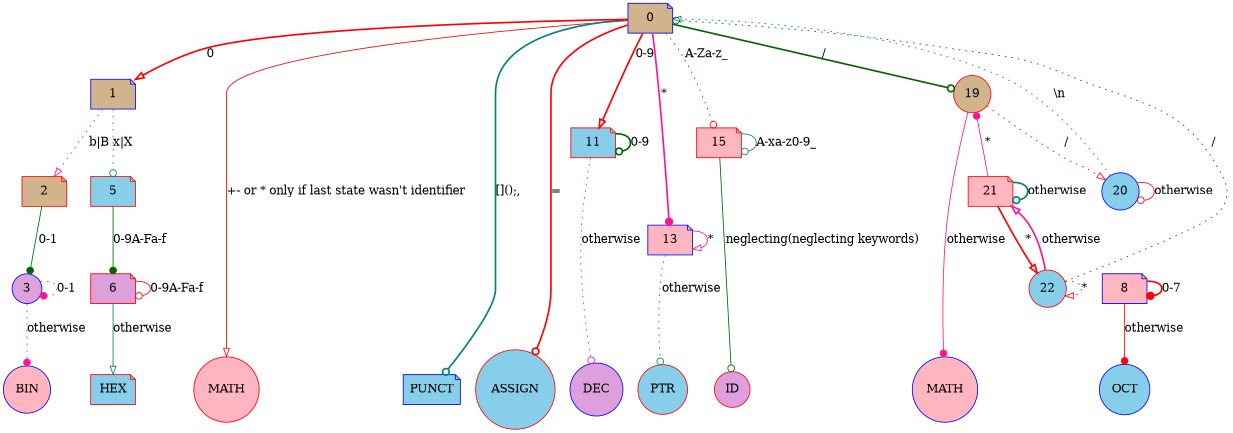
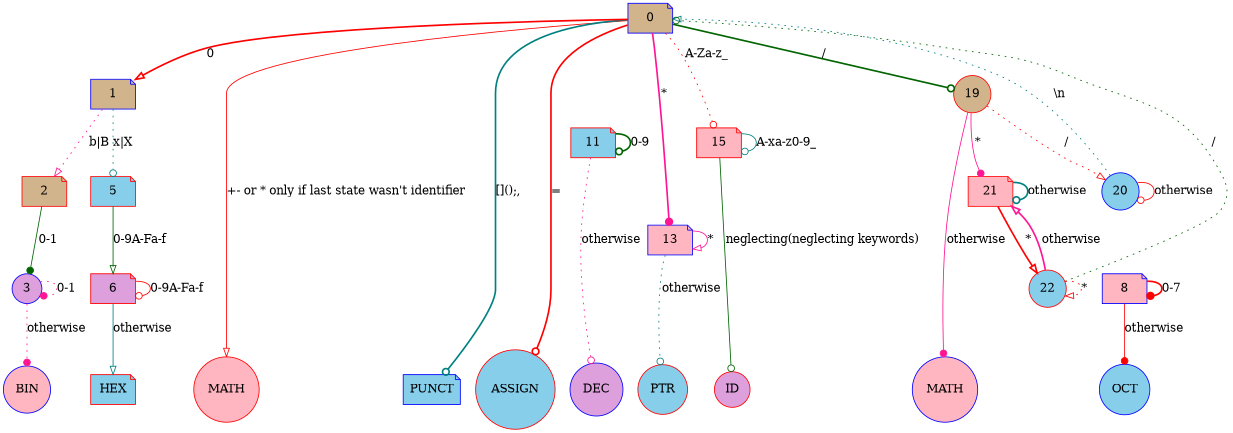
(622, 76) -> none
(983, 148) -> (972, 142)
(113, 237) -> (113, 237)
